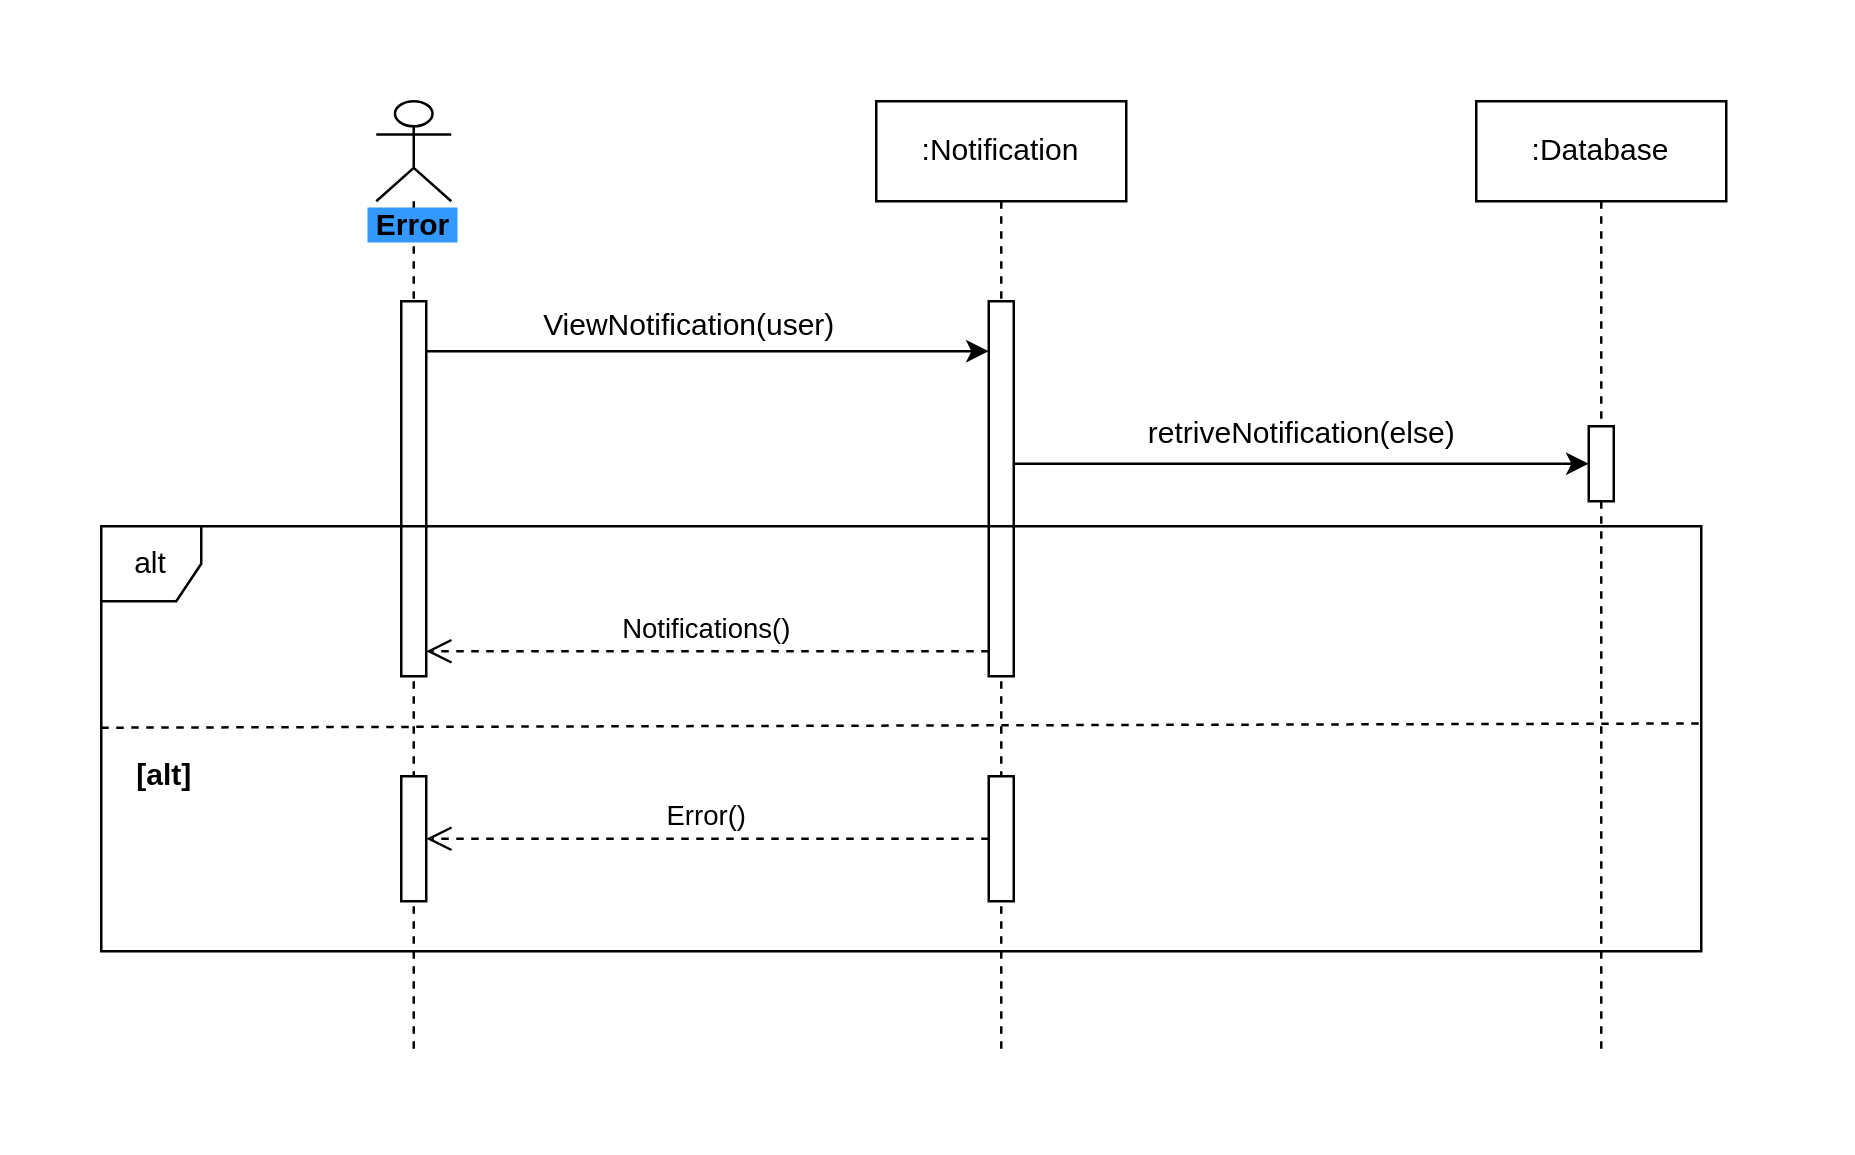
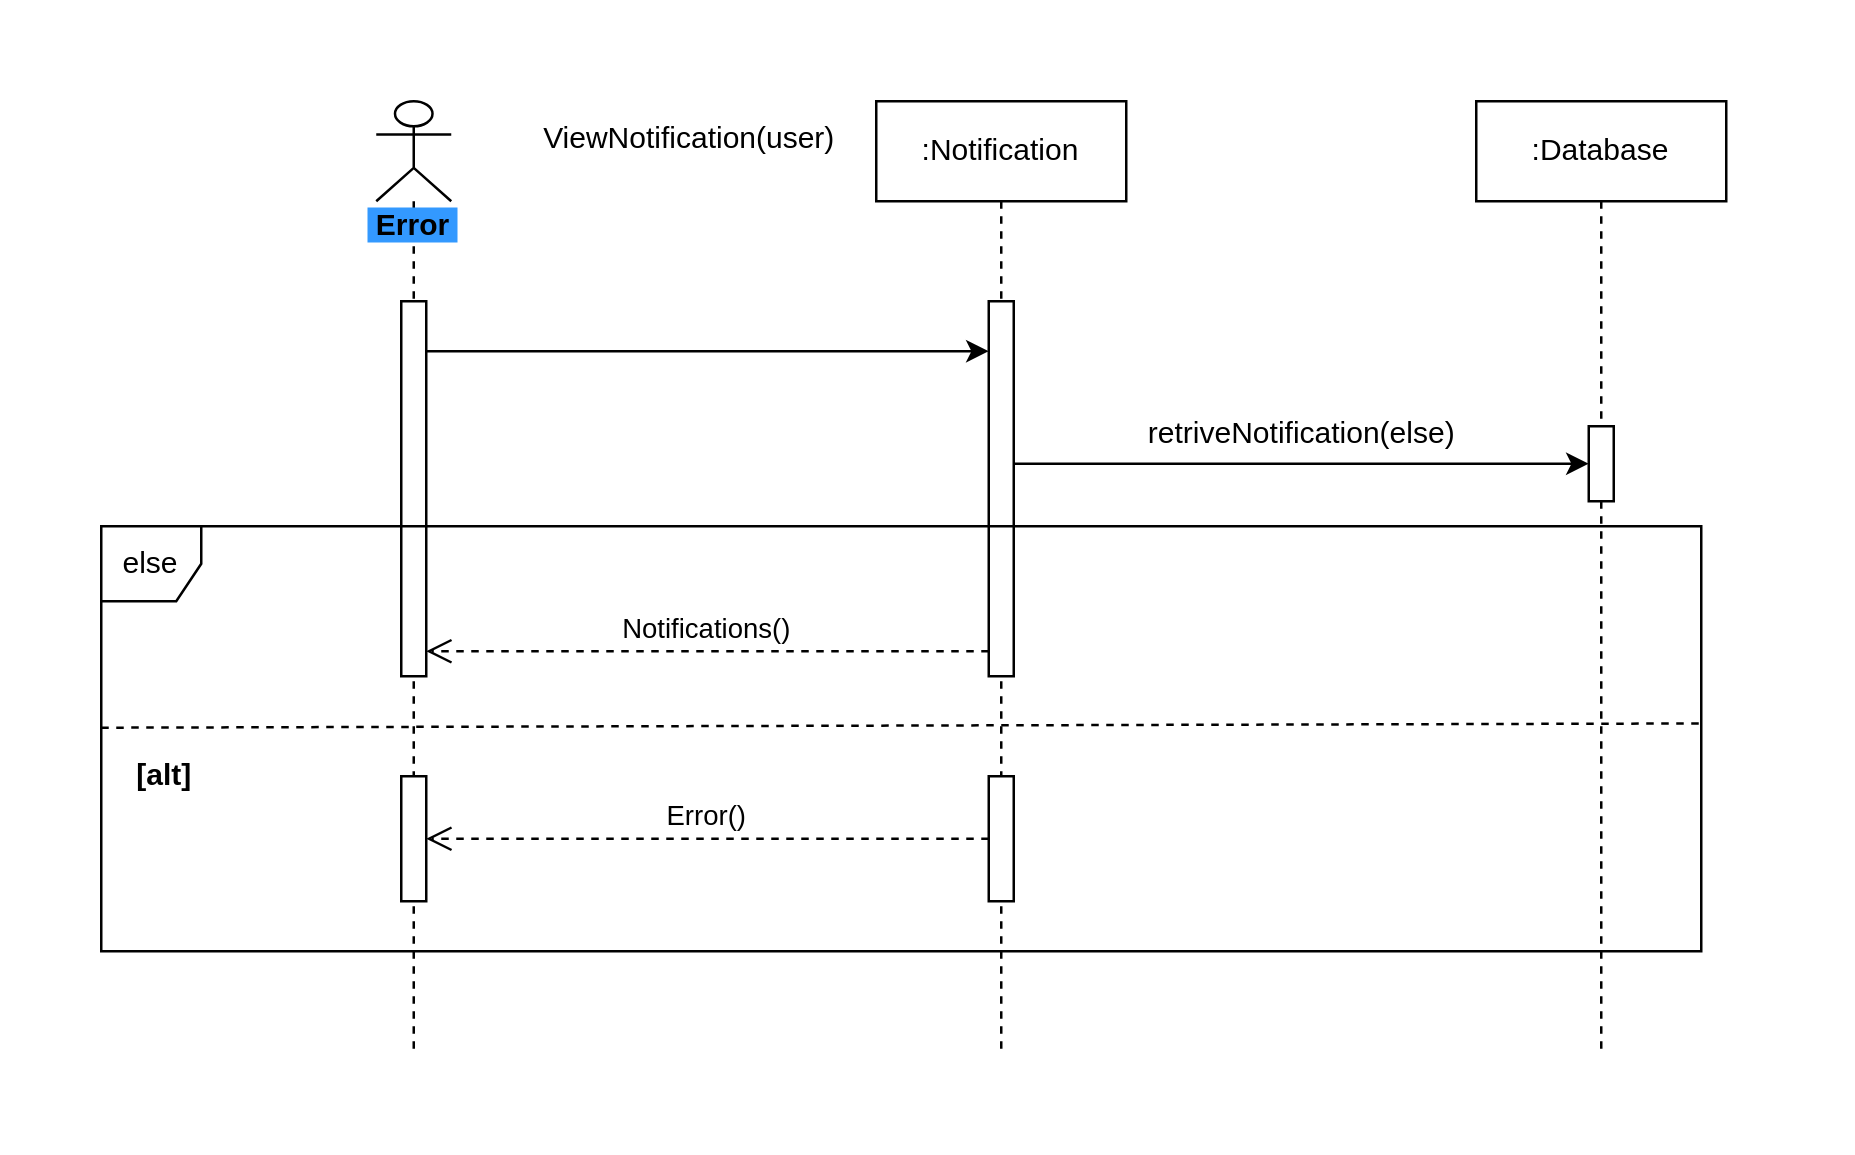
(689, 326) -> (689, 139)
(151, 564) -> (151, 564)
